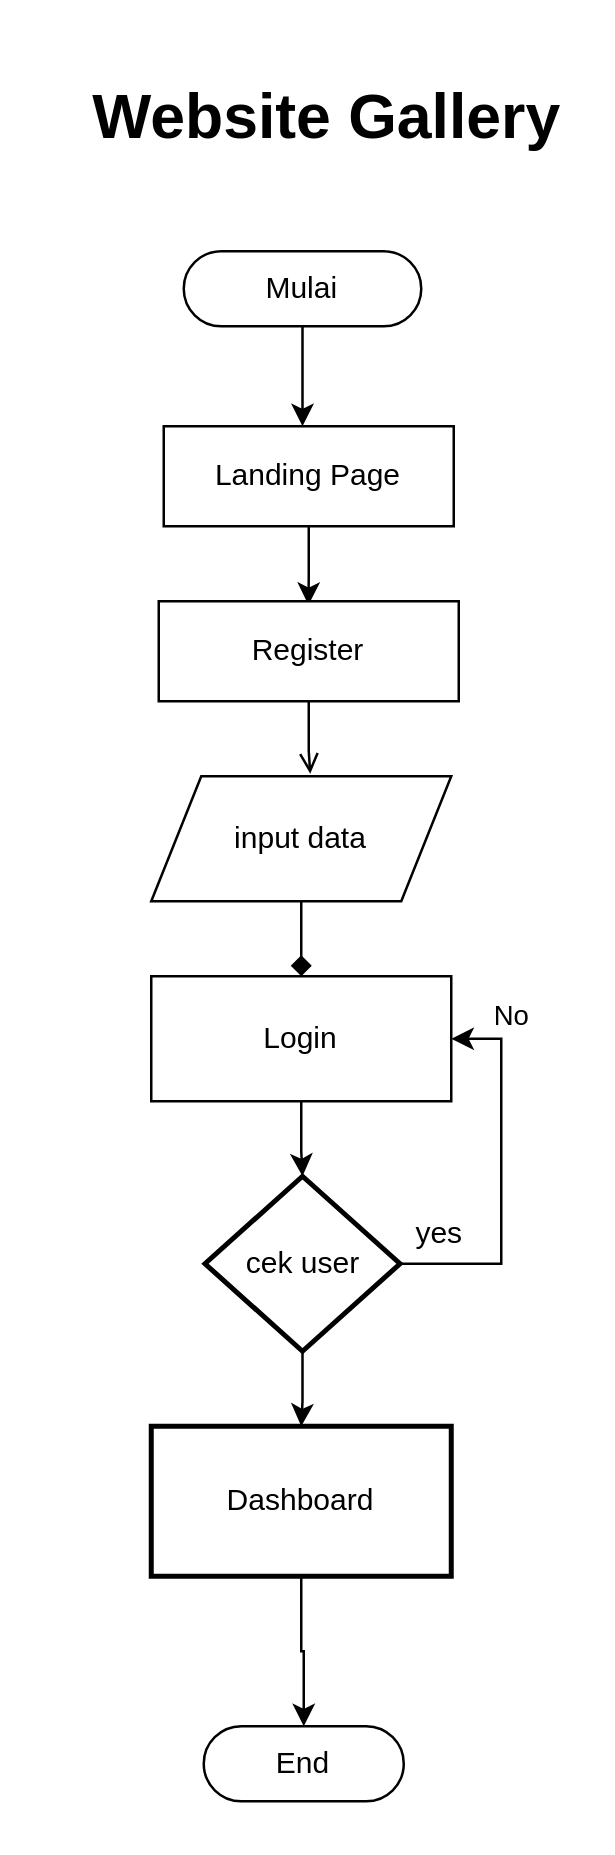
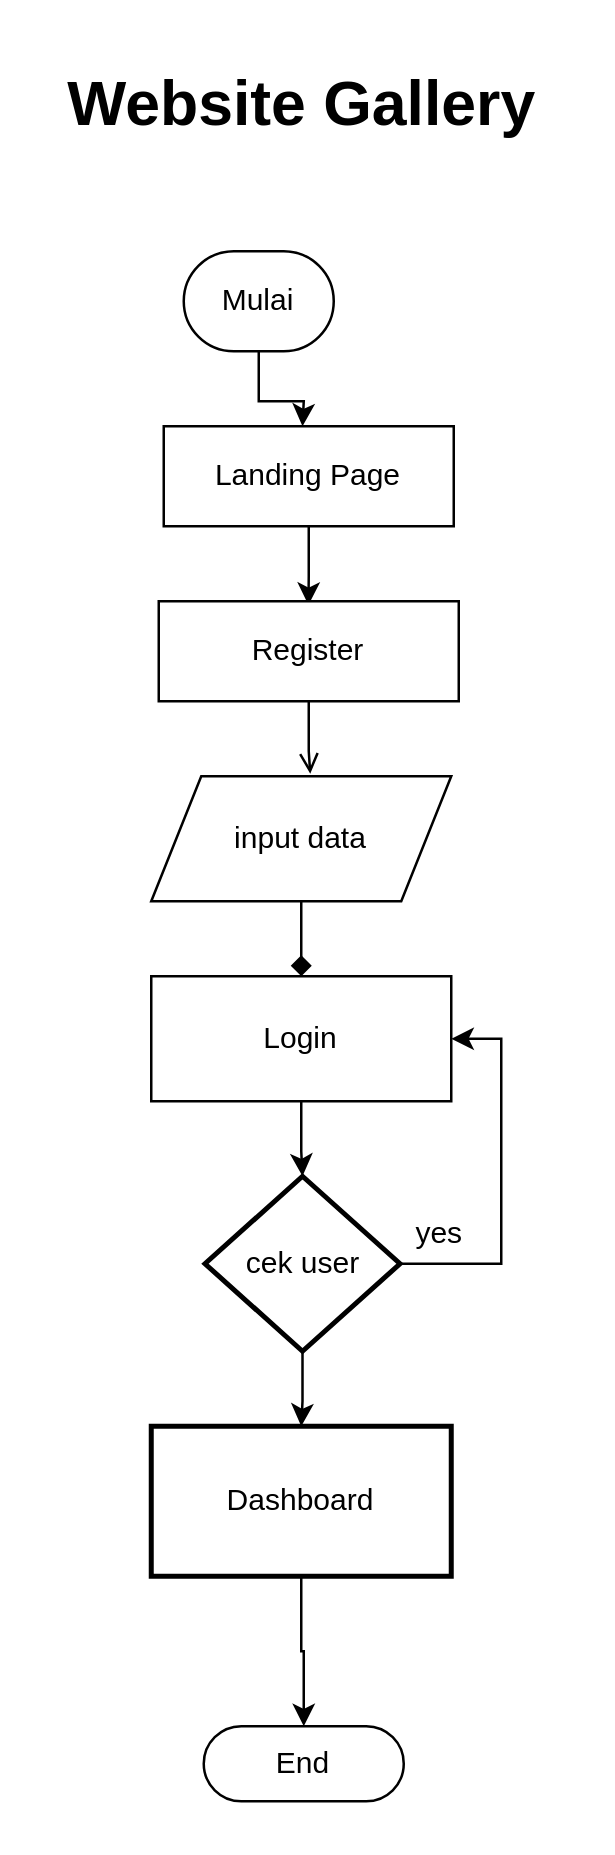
(326, 114) -> (301, 101)
(303, 289) -> (259, 301)
(511, 1016) -> none
